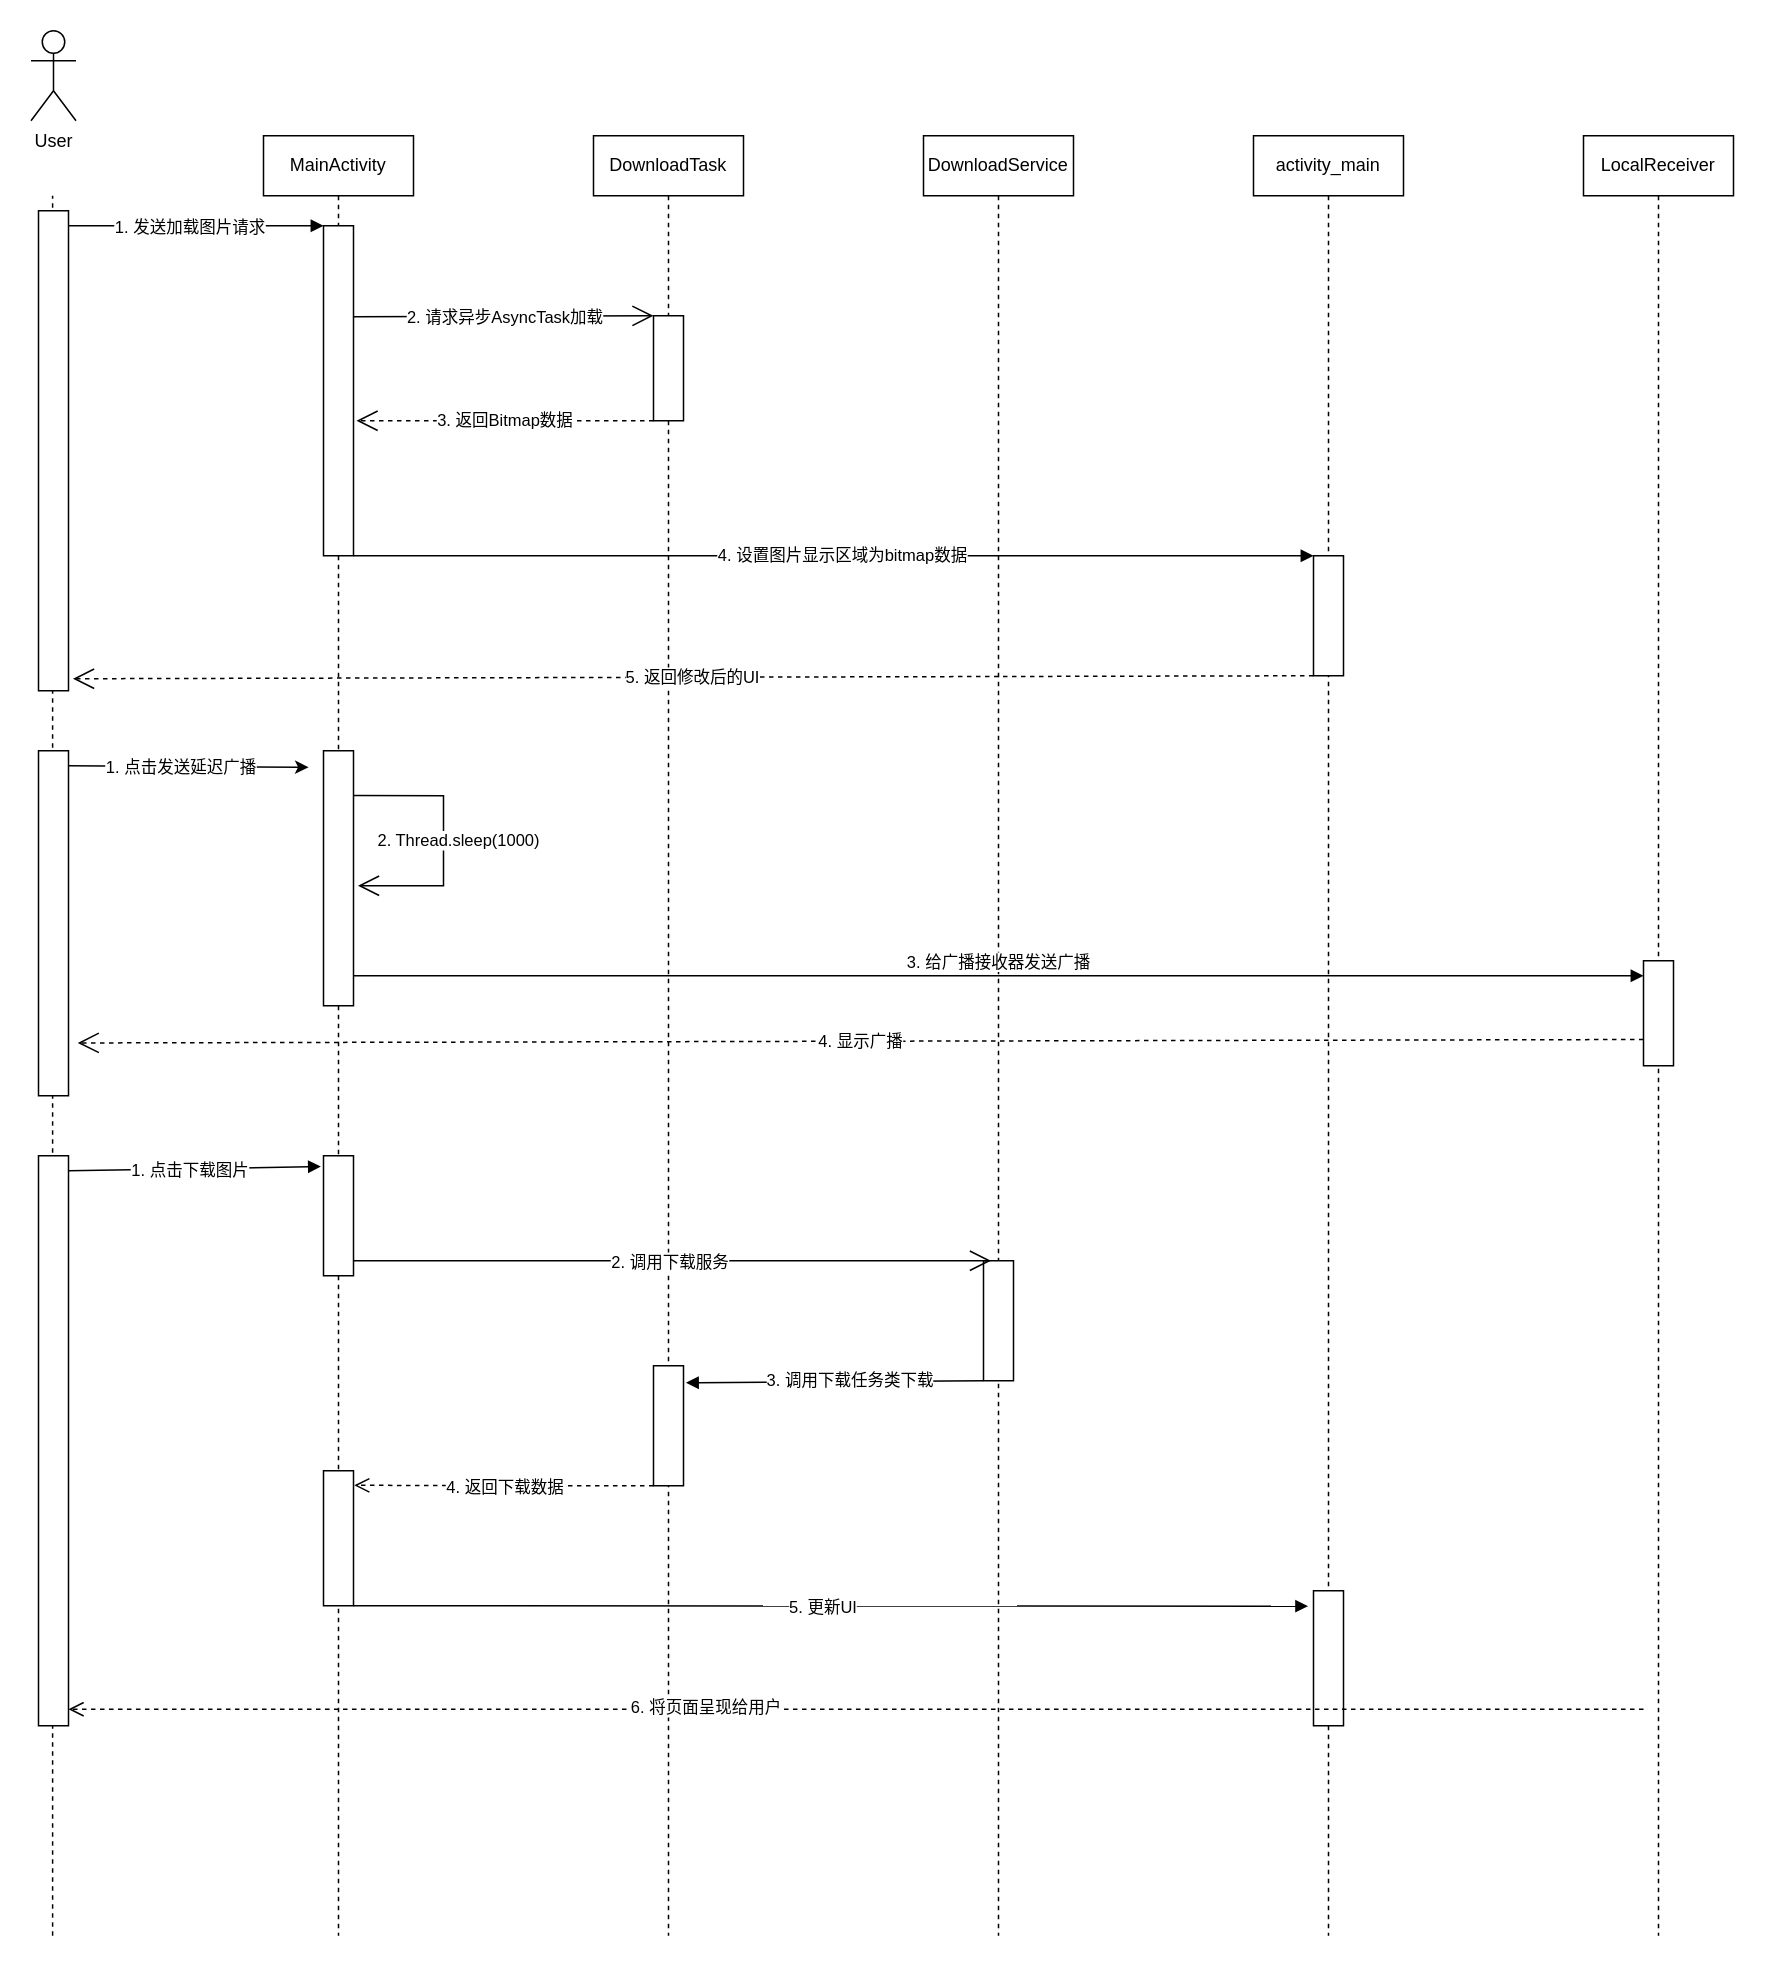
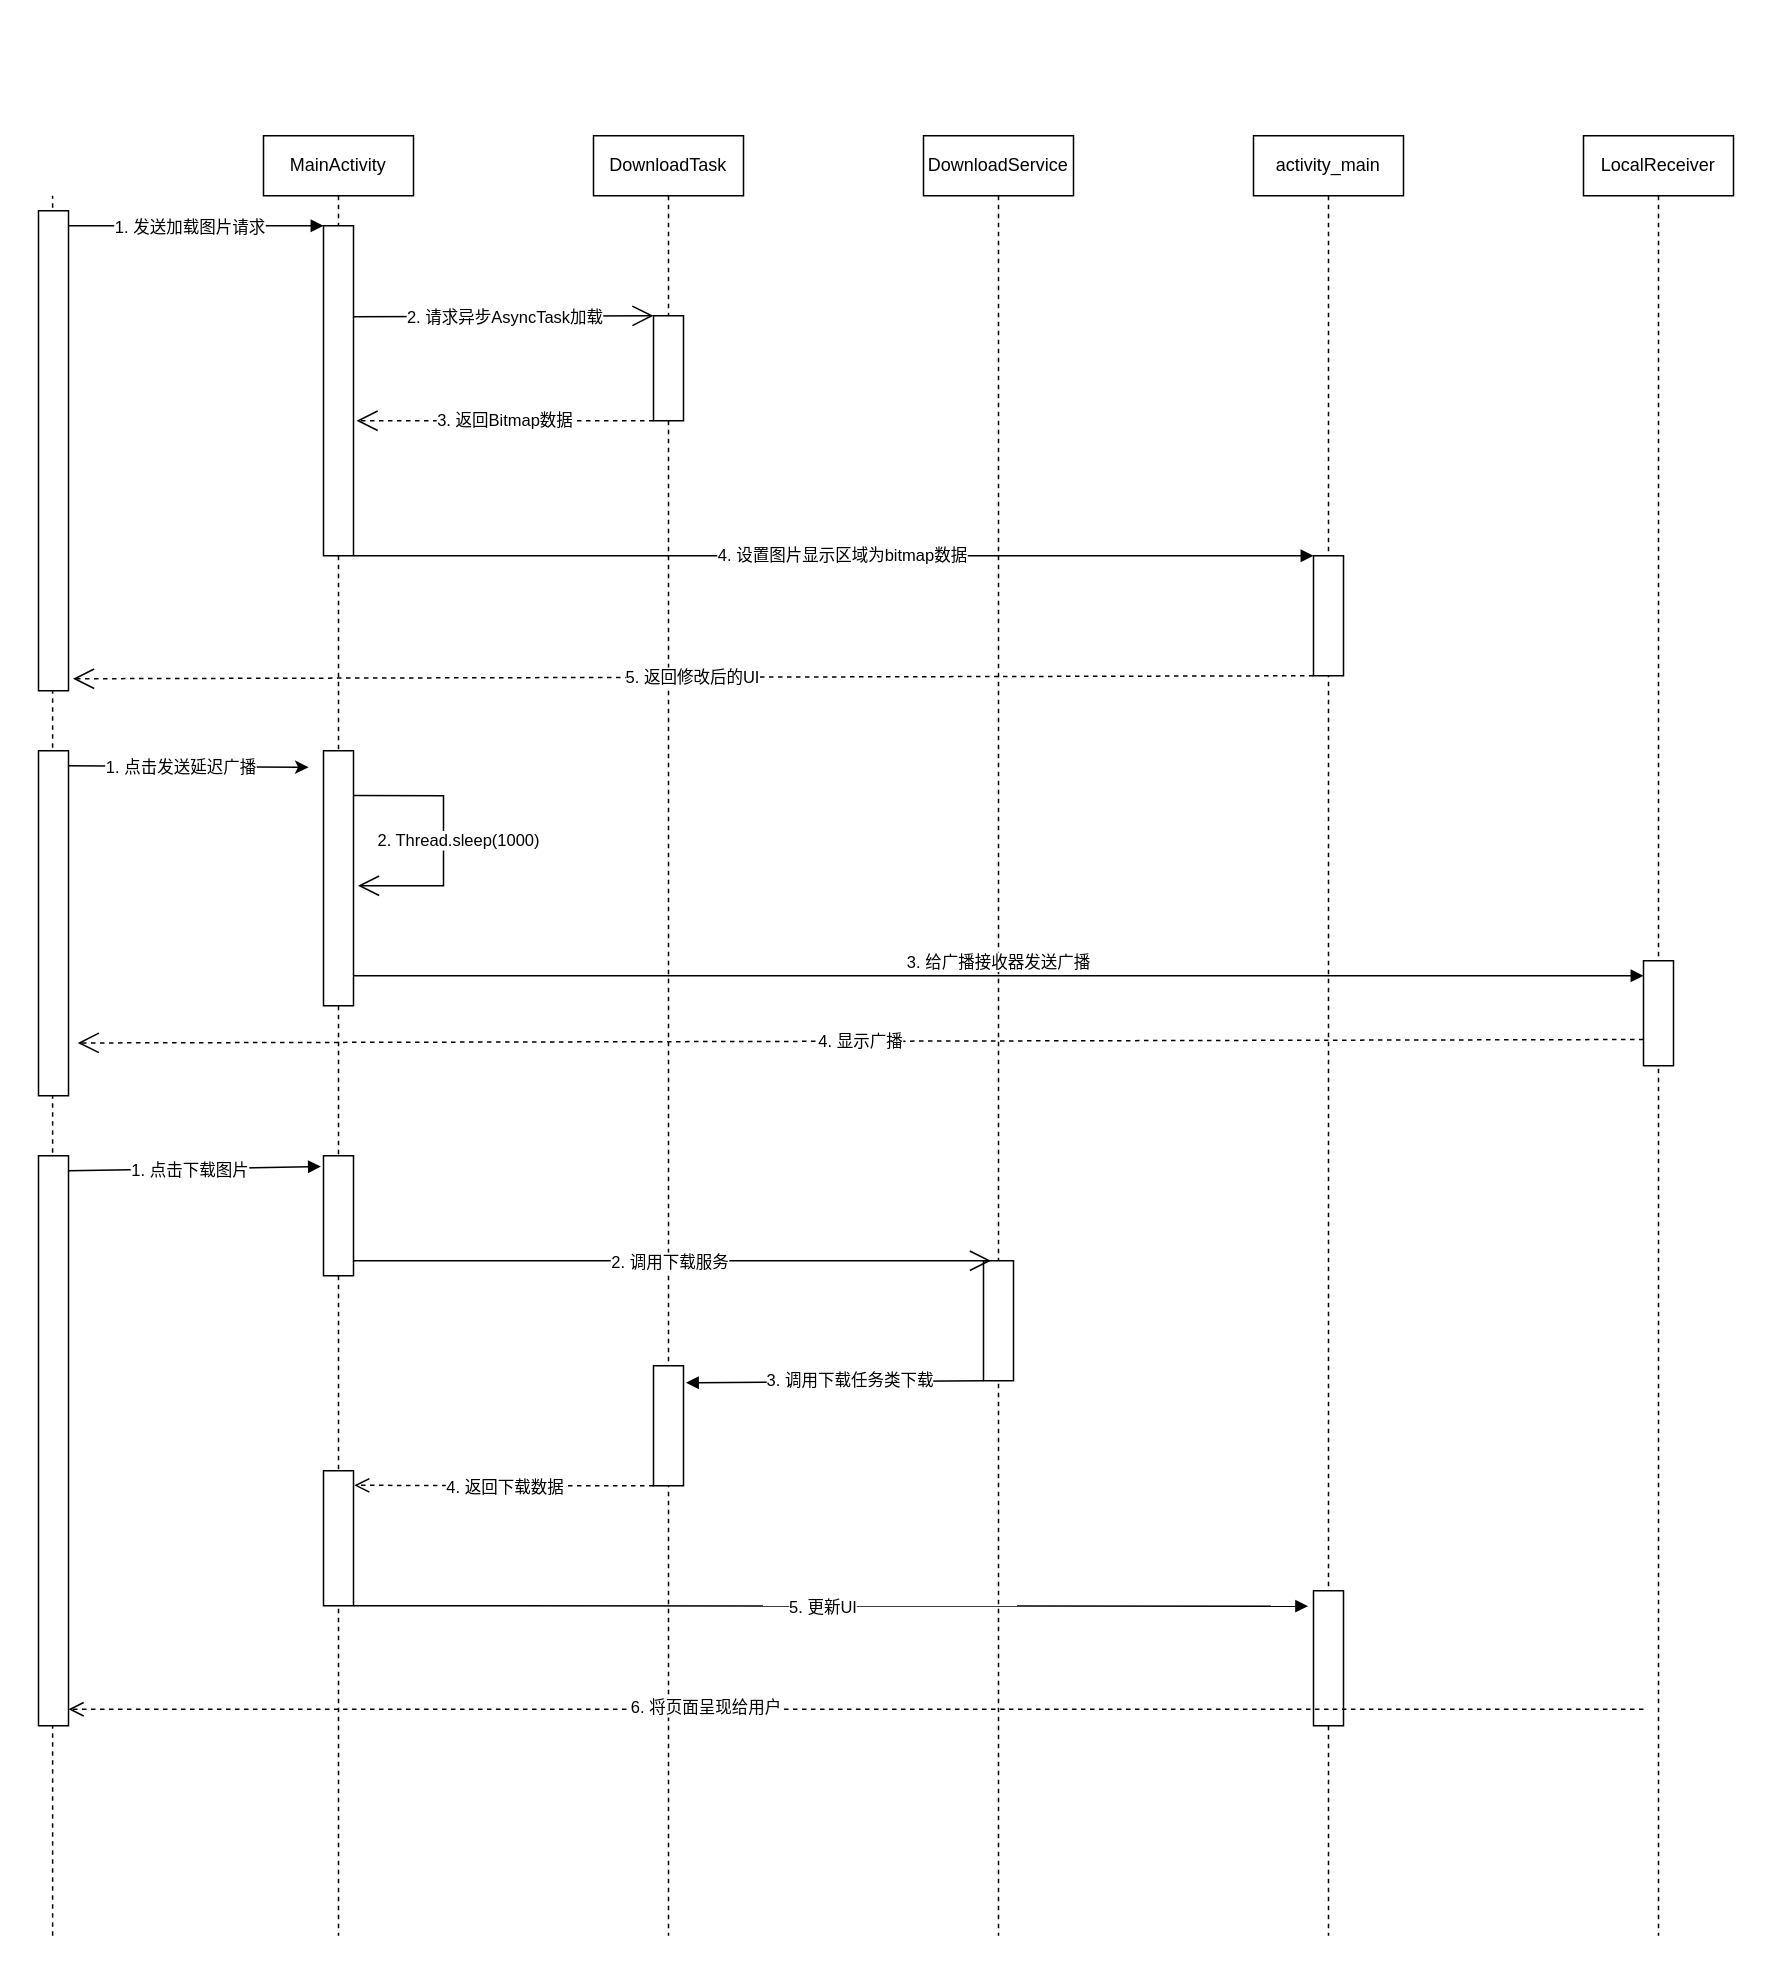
(53, 76) -> none
